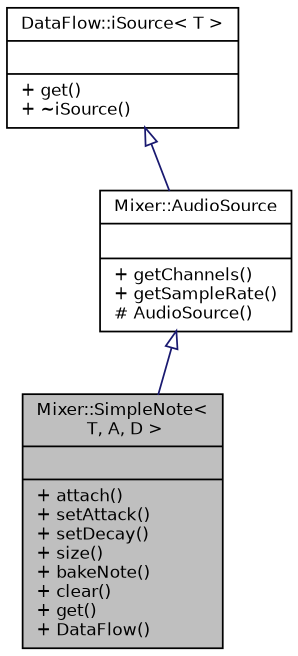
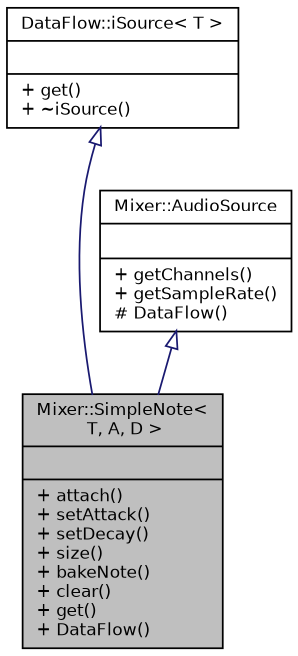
(160, 168) -> (79, 269)
(184, 313) -> (171, 313)
